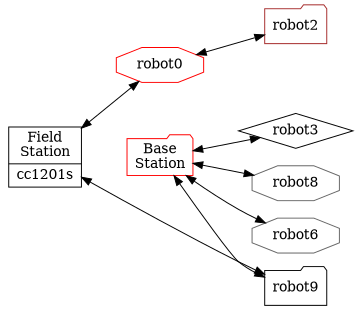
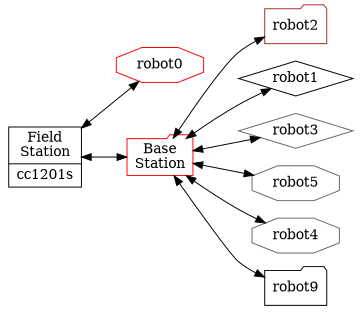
(230, 45) -> (213, 82)
none -> (296, 79)
(296, 131) -> (296, 131)
(296, 183) -> (296, 183)
(172, 227) -> (104, 157)
(296, 236) -> (296, 236)
